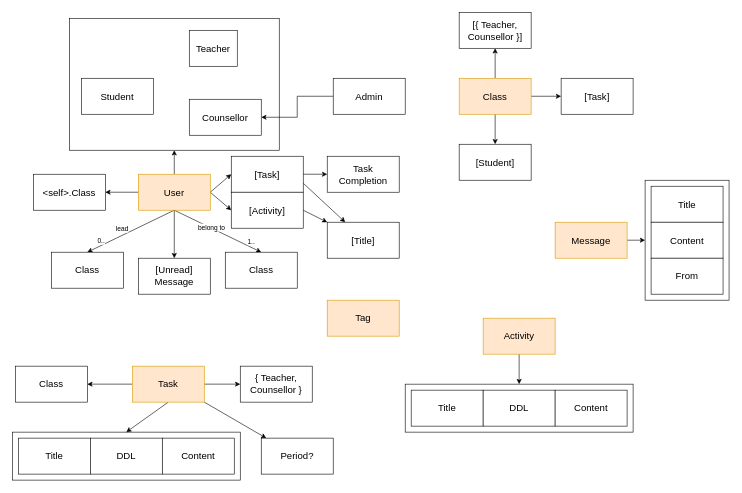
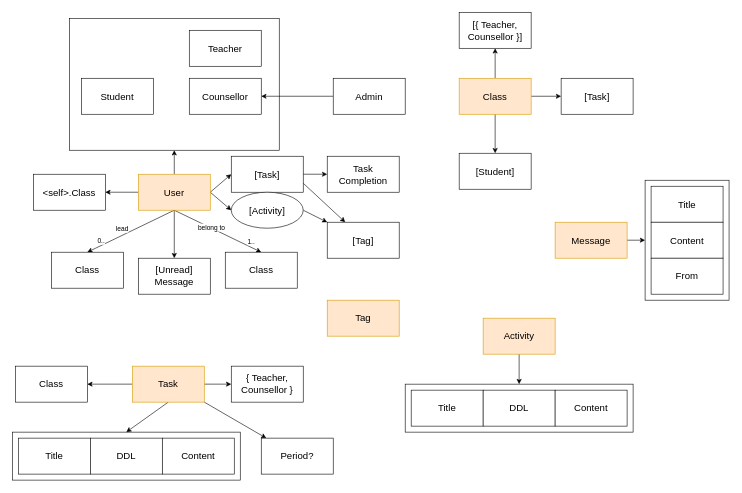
(213, 48) -> (225, 48)
(225, 117) -> (225, 96)
(495, 162) -> (495, 171)
(267, 210) -> (267, 210)
(363, 240) -> (363, 240)
(276, 384) -> (267, 384)
